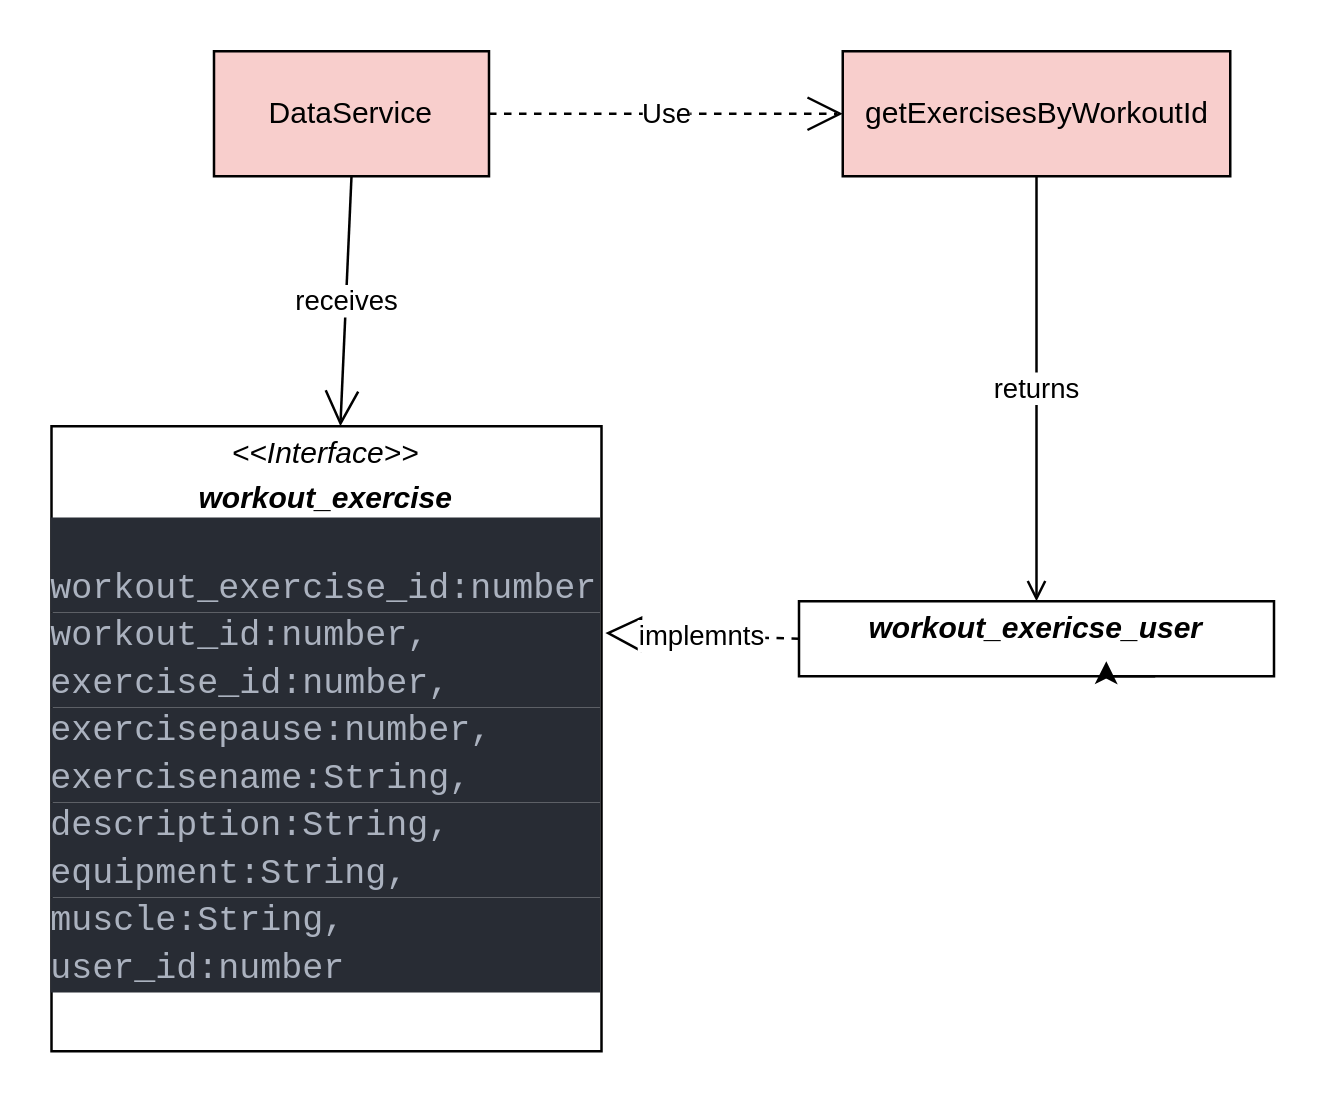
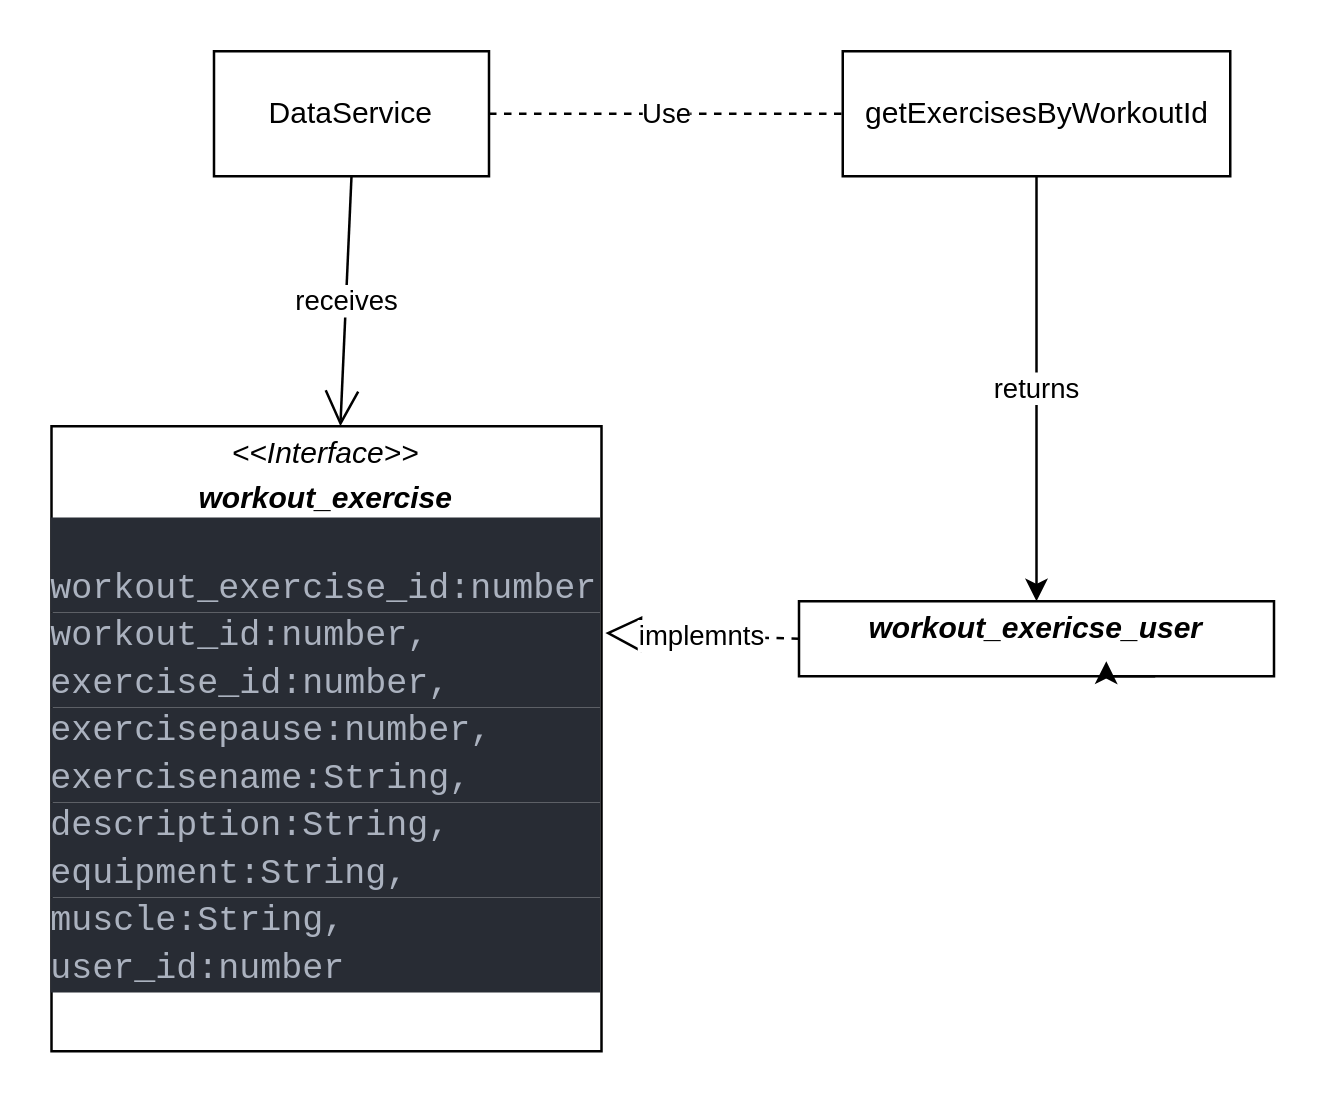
(351, 114) -> (351, 114)
(833, 114) -> (835, 114)
(1036, 114) -> (1036, 114)
(1036, 587) -> (1036, 583)
